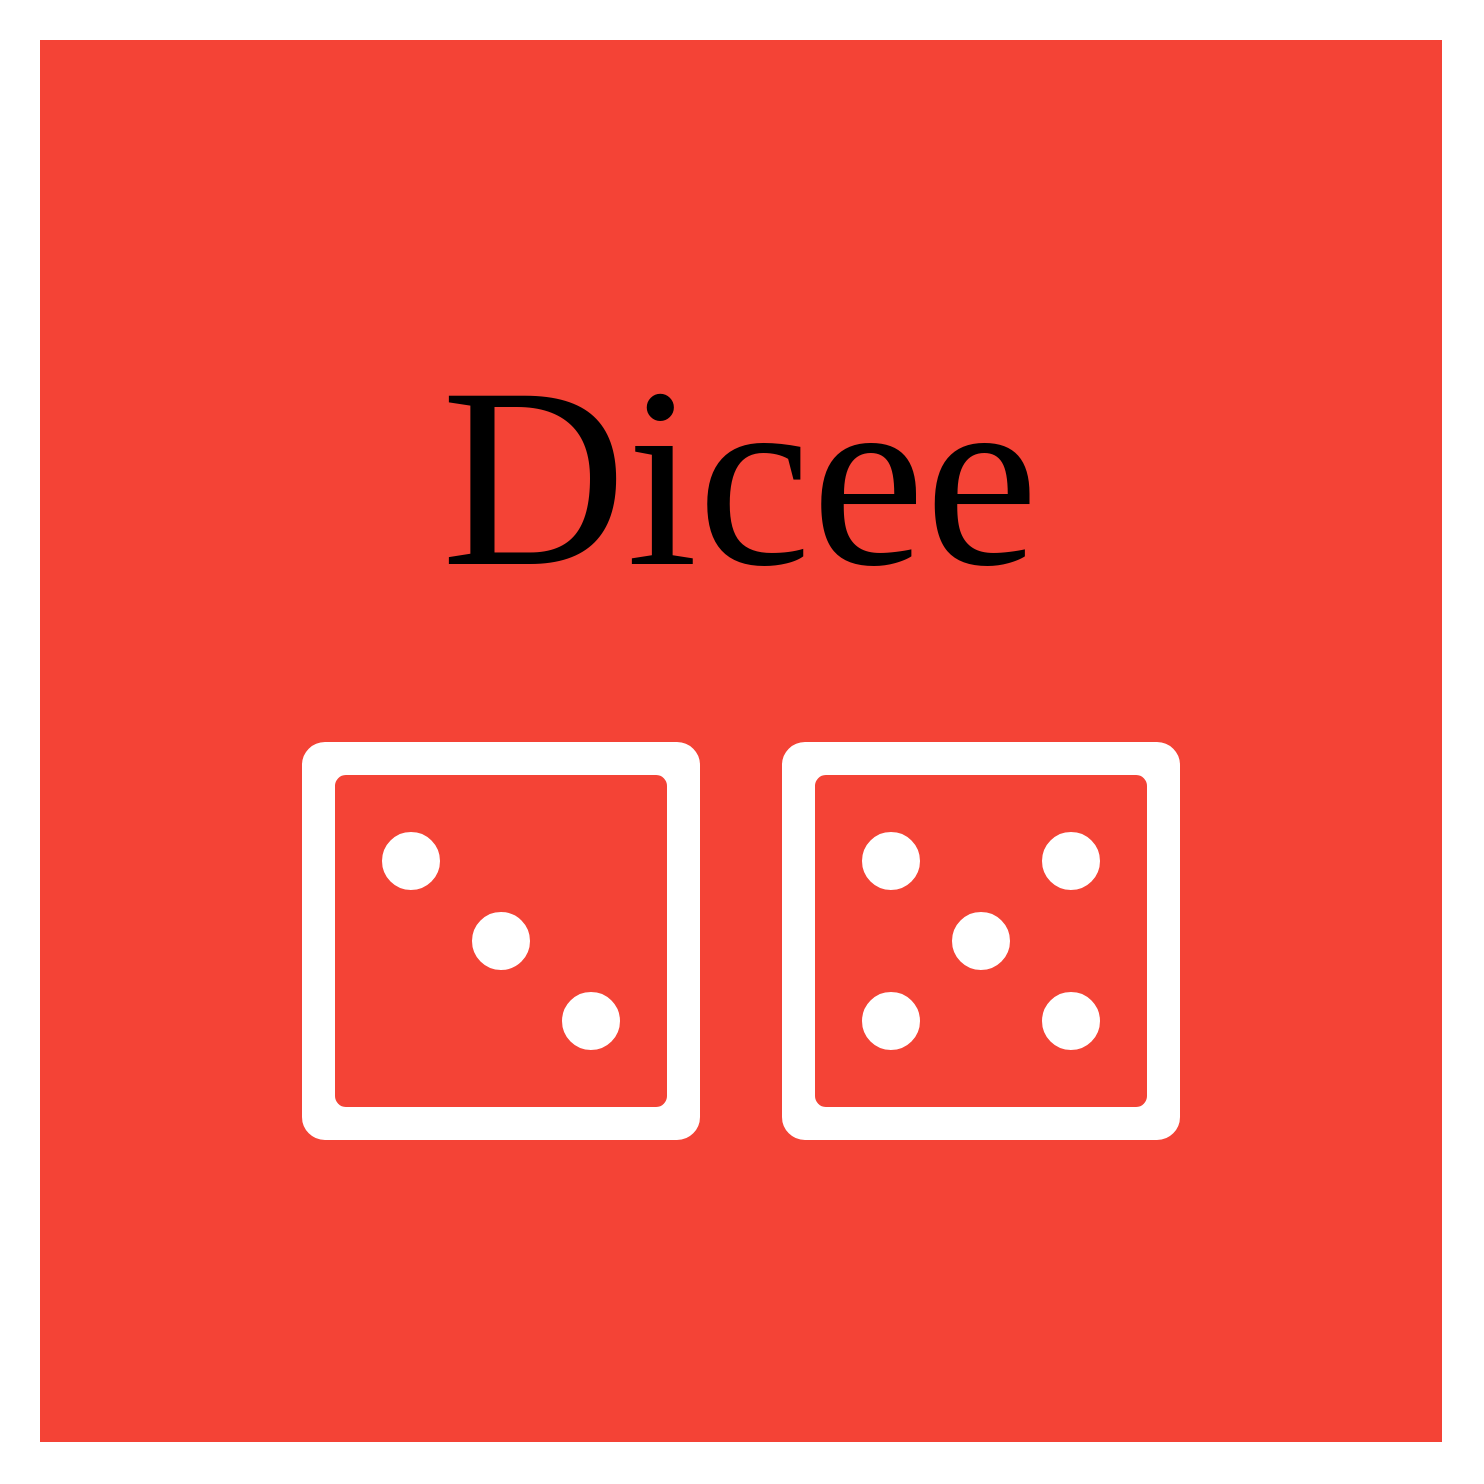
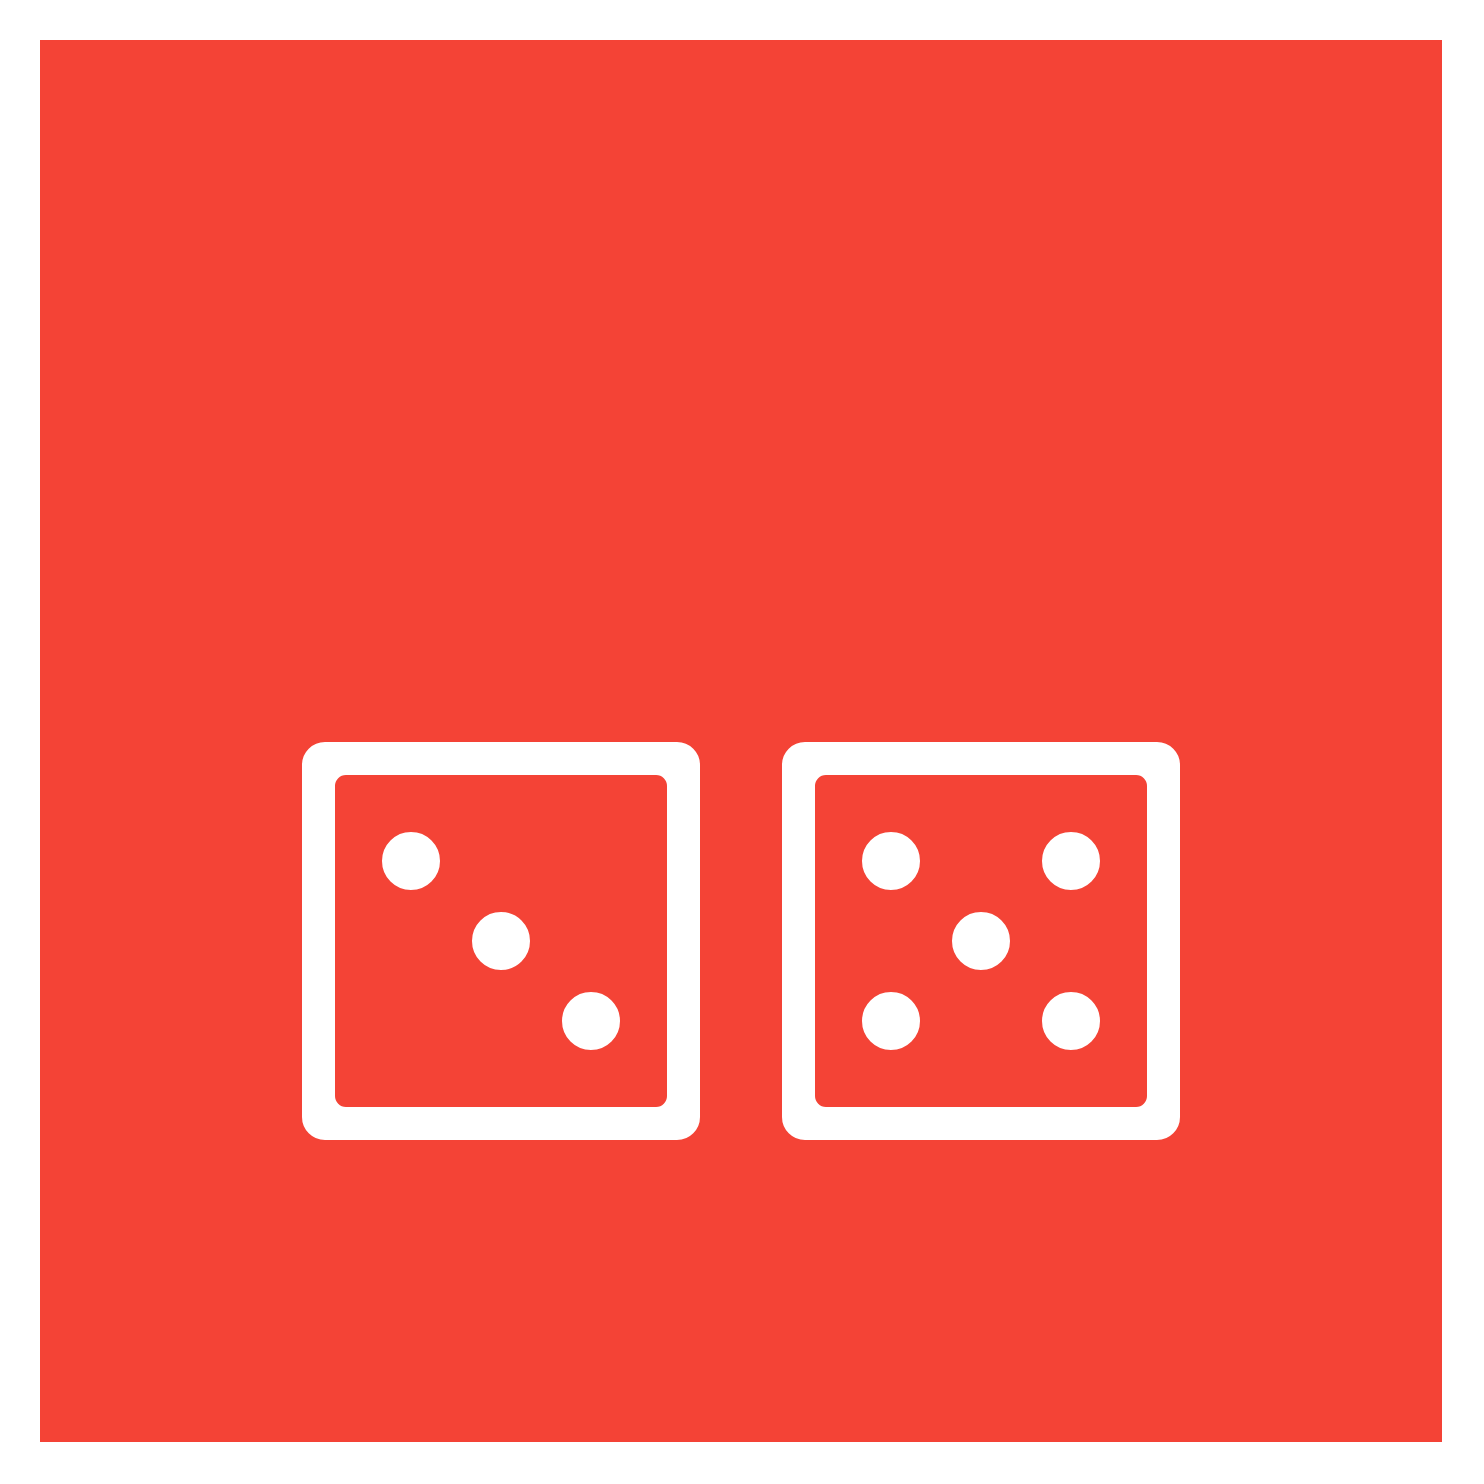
(741, 391) -> none
